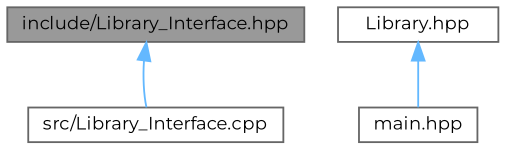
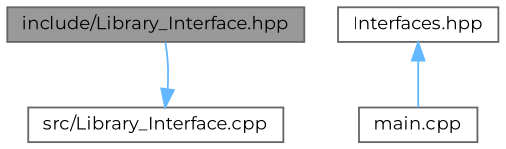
(418, 25) -> (418, 25)
(144, 84) -> (168, 66)
(418, 125) -> (418, 125)
